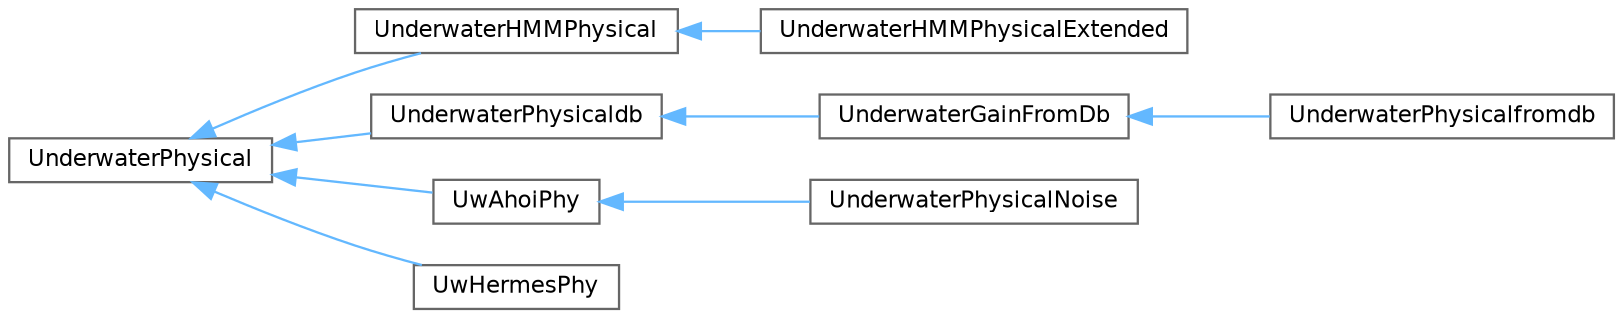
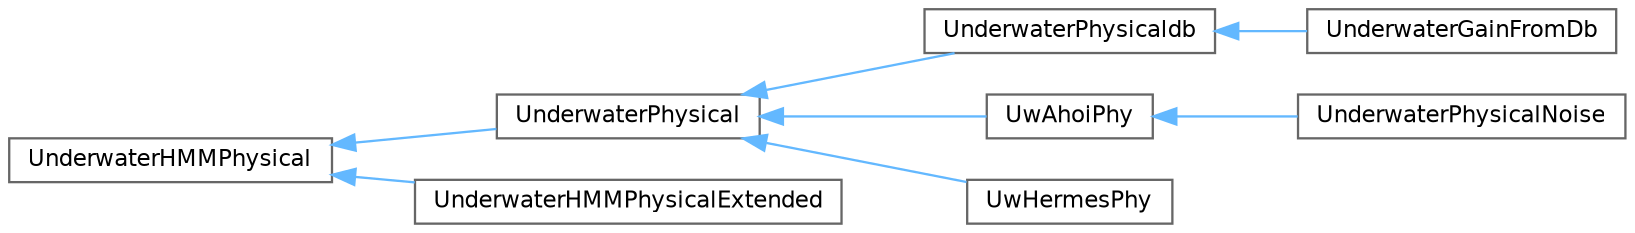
(315, 87) -> (426, 136)
(1442, 116) -> none
